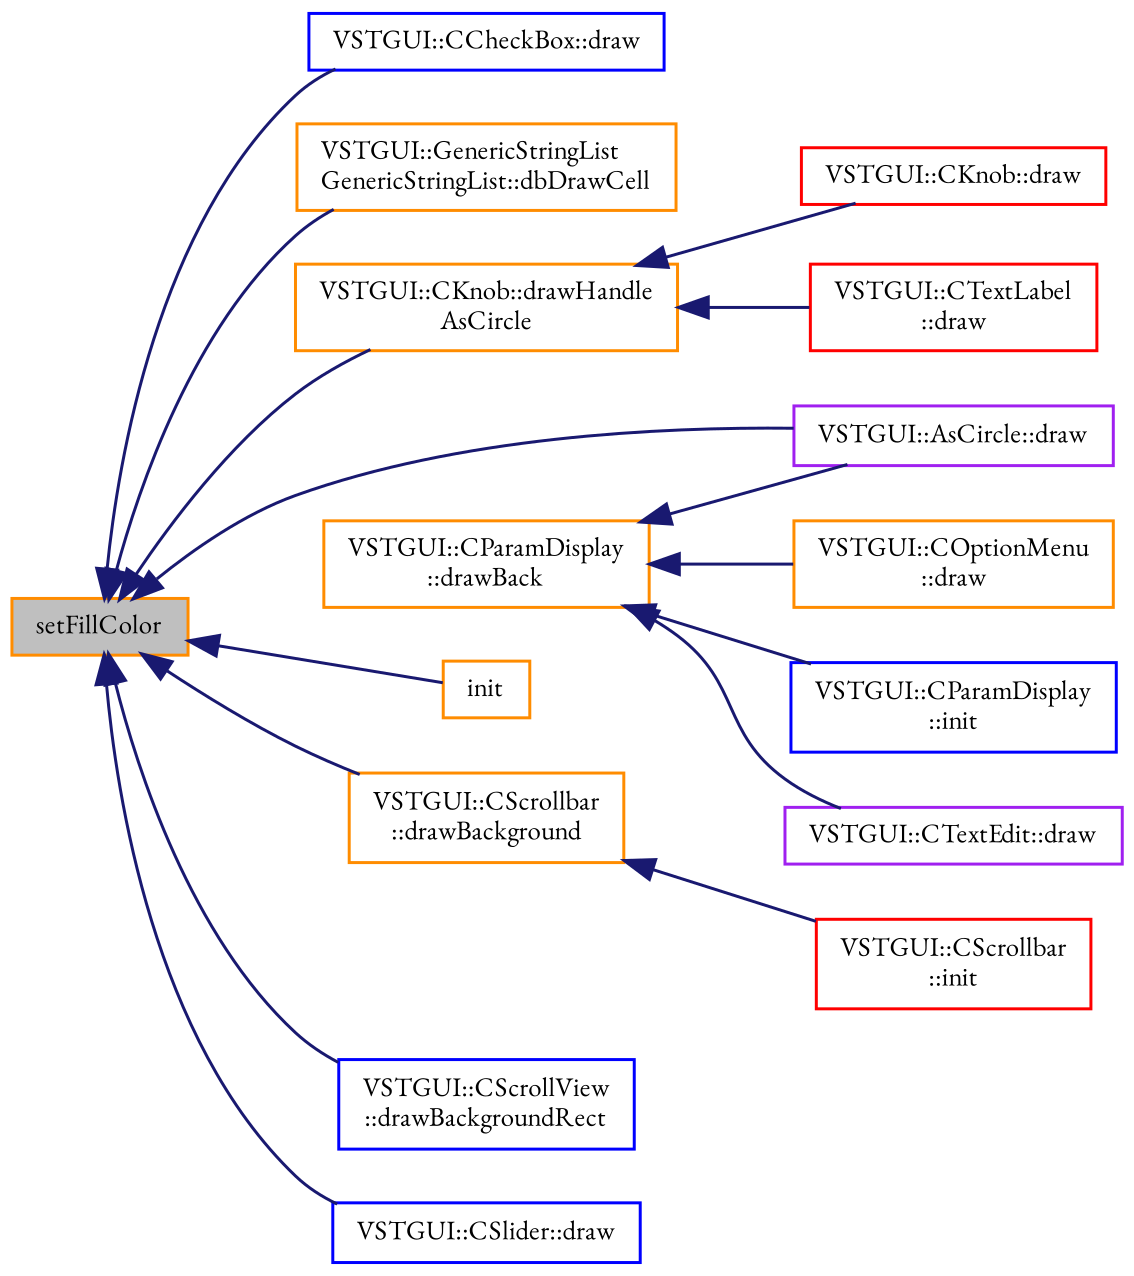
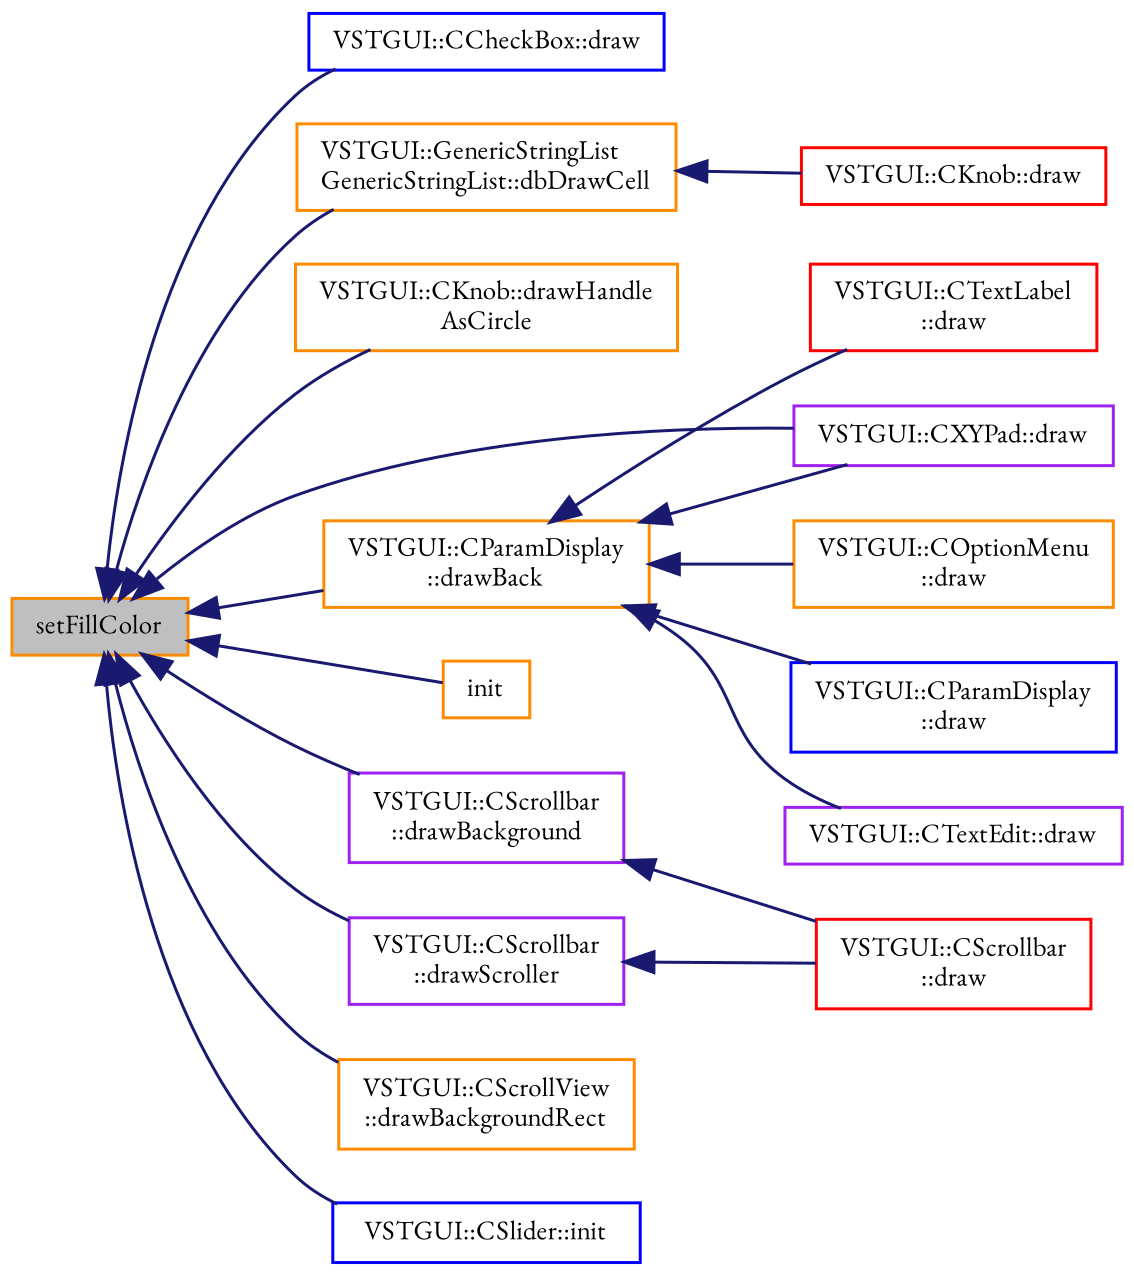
(761, 230) -> (754, 172)
(759, 307) -> (728, 410)
(954, 436) -> (954, 436)
none -> (271, 599)
(954, 707) -> (954, 707)
(487, 818) -> (487, 818)
none -> (487, 961)
(954, 964) -> (954, 964)
(487, 1104) -> (487, 1104)
(487, 1233) -> (487, 1233)
